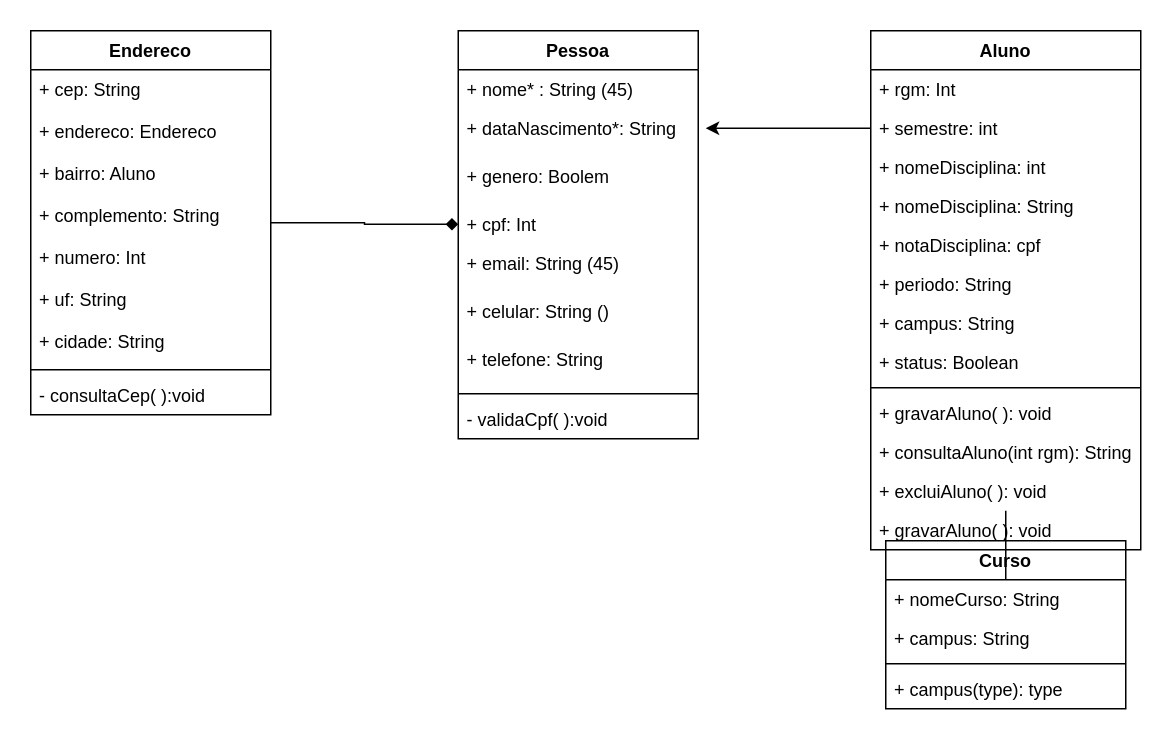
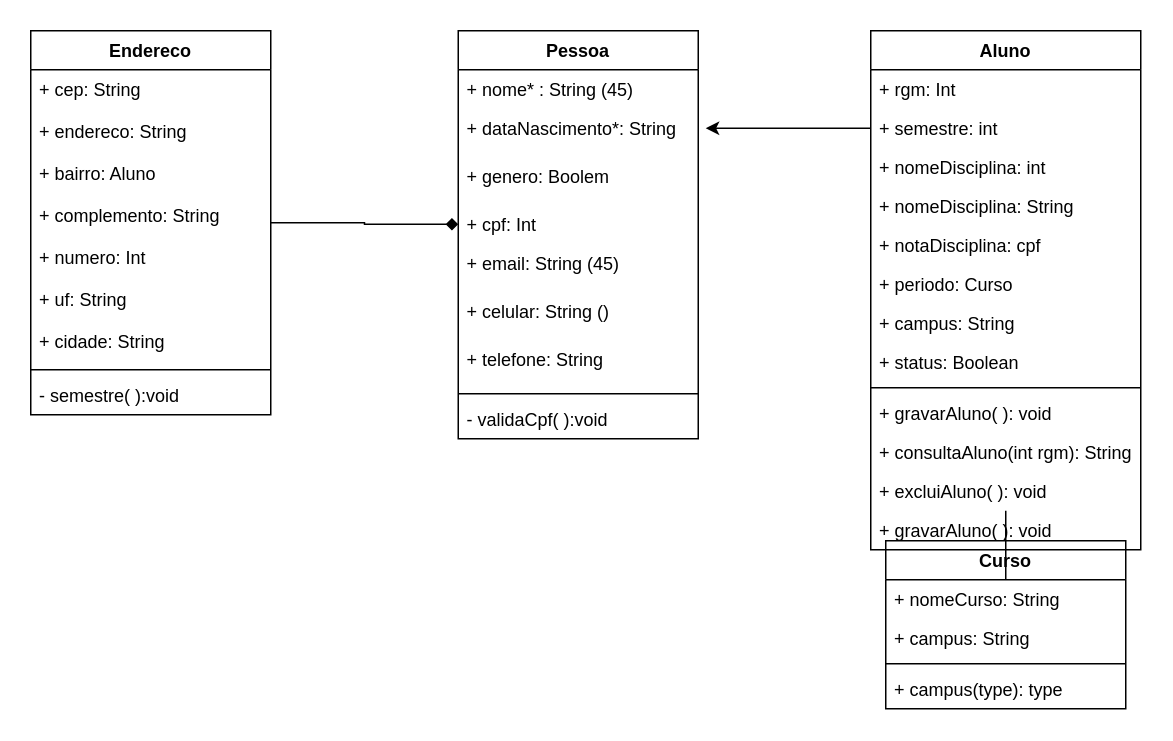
(133, 132) -> (120, 132)
(953, 285) -> (950, 285)
(133, 396) -> (120, 396)
